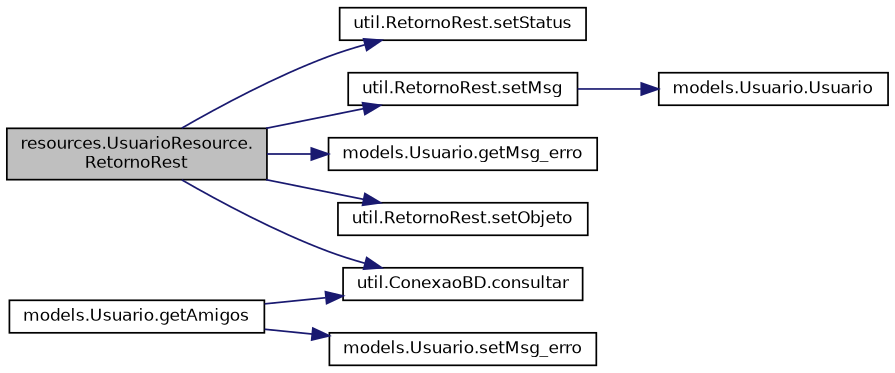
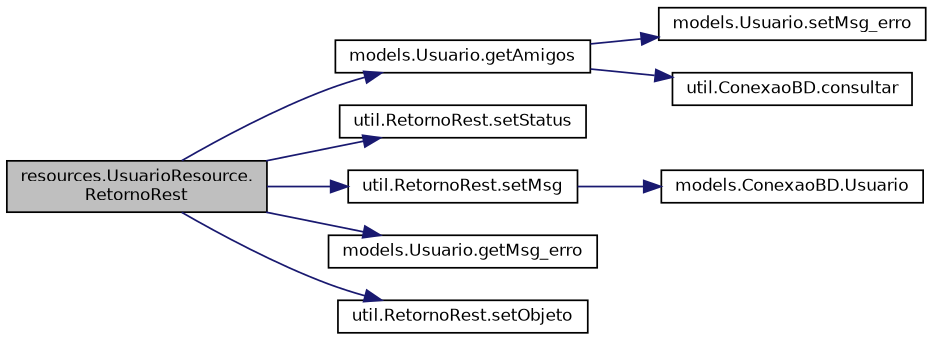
(773, 89) -> (792, 187)
(271, 227) -> (271, 114)
